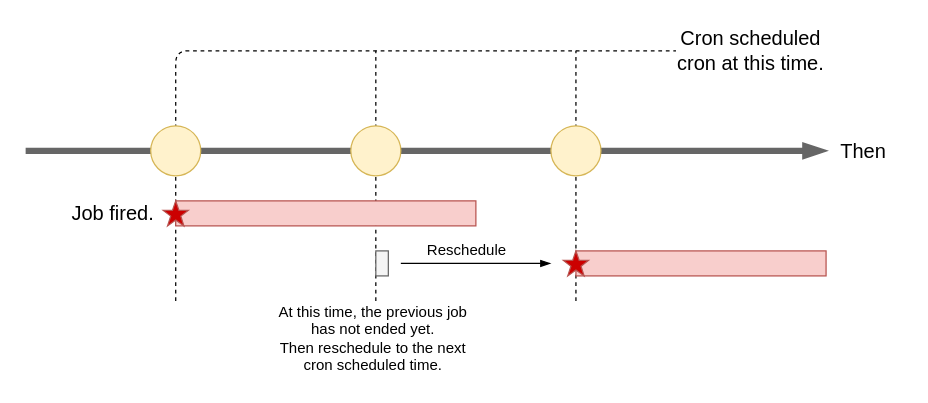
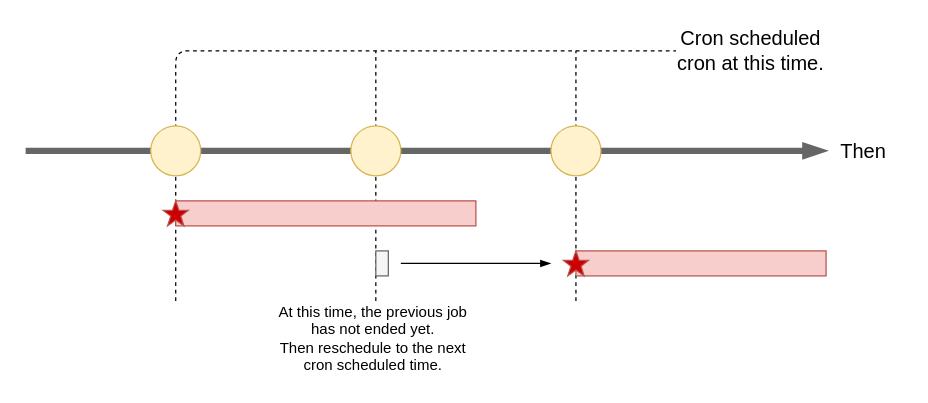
(113, 213) -> none
(469, 251) -> none
